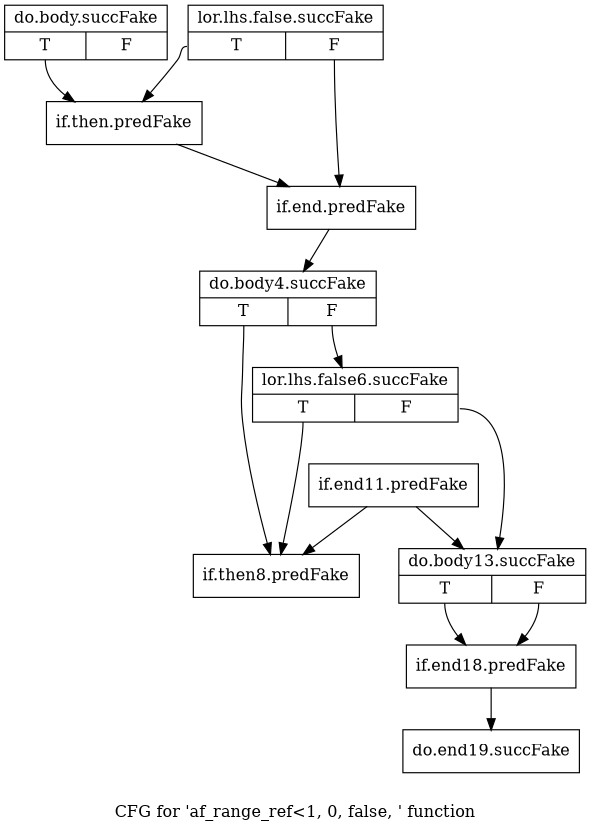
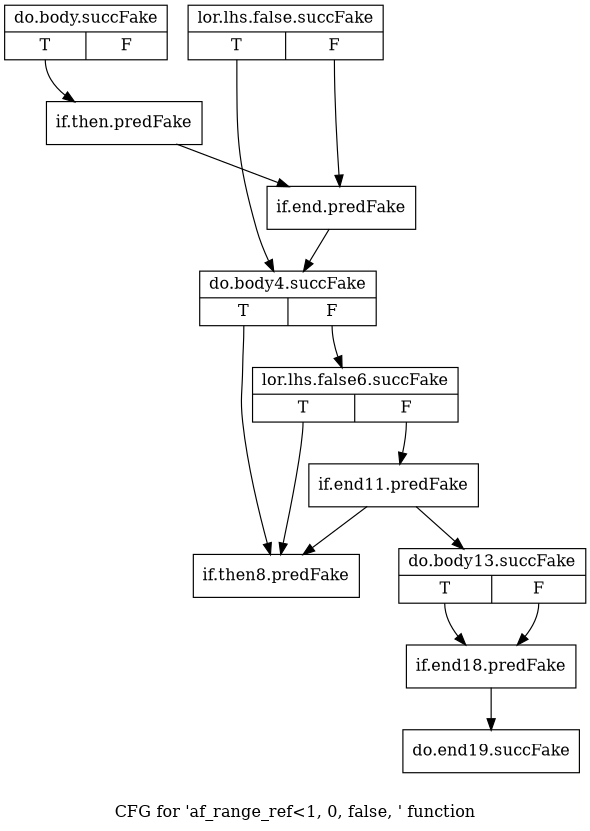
(170, 70) -> (241, 157)
(503, 462) -> (405, 437)
